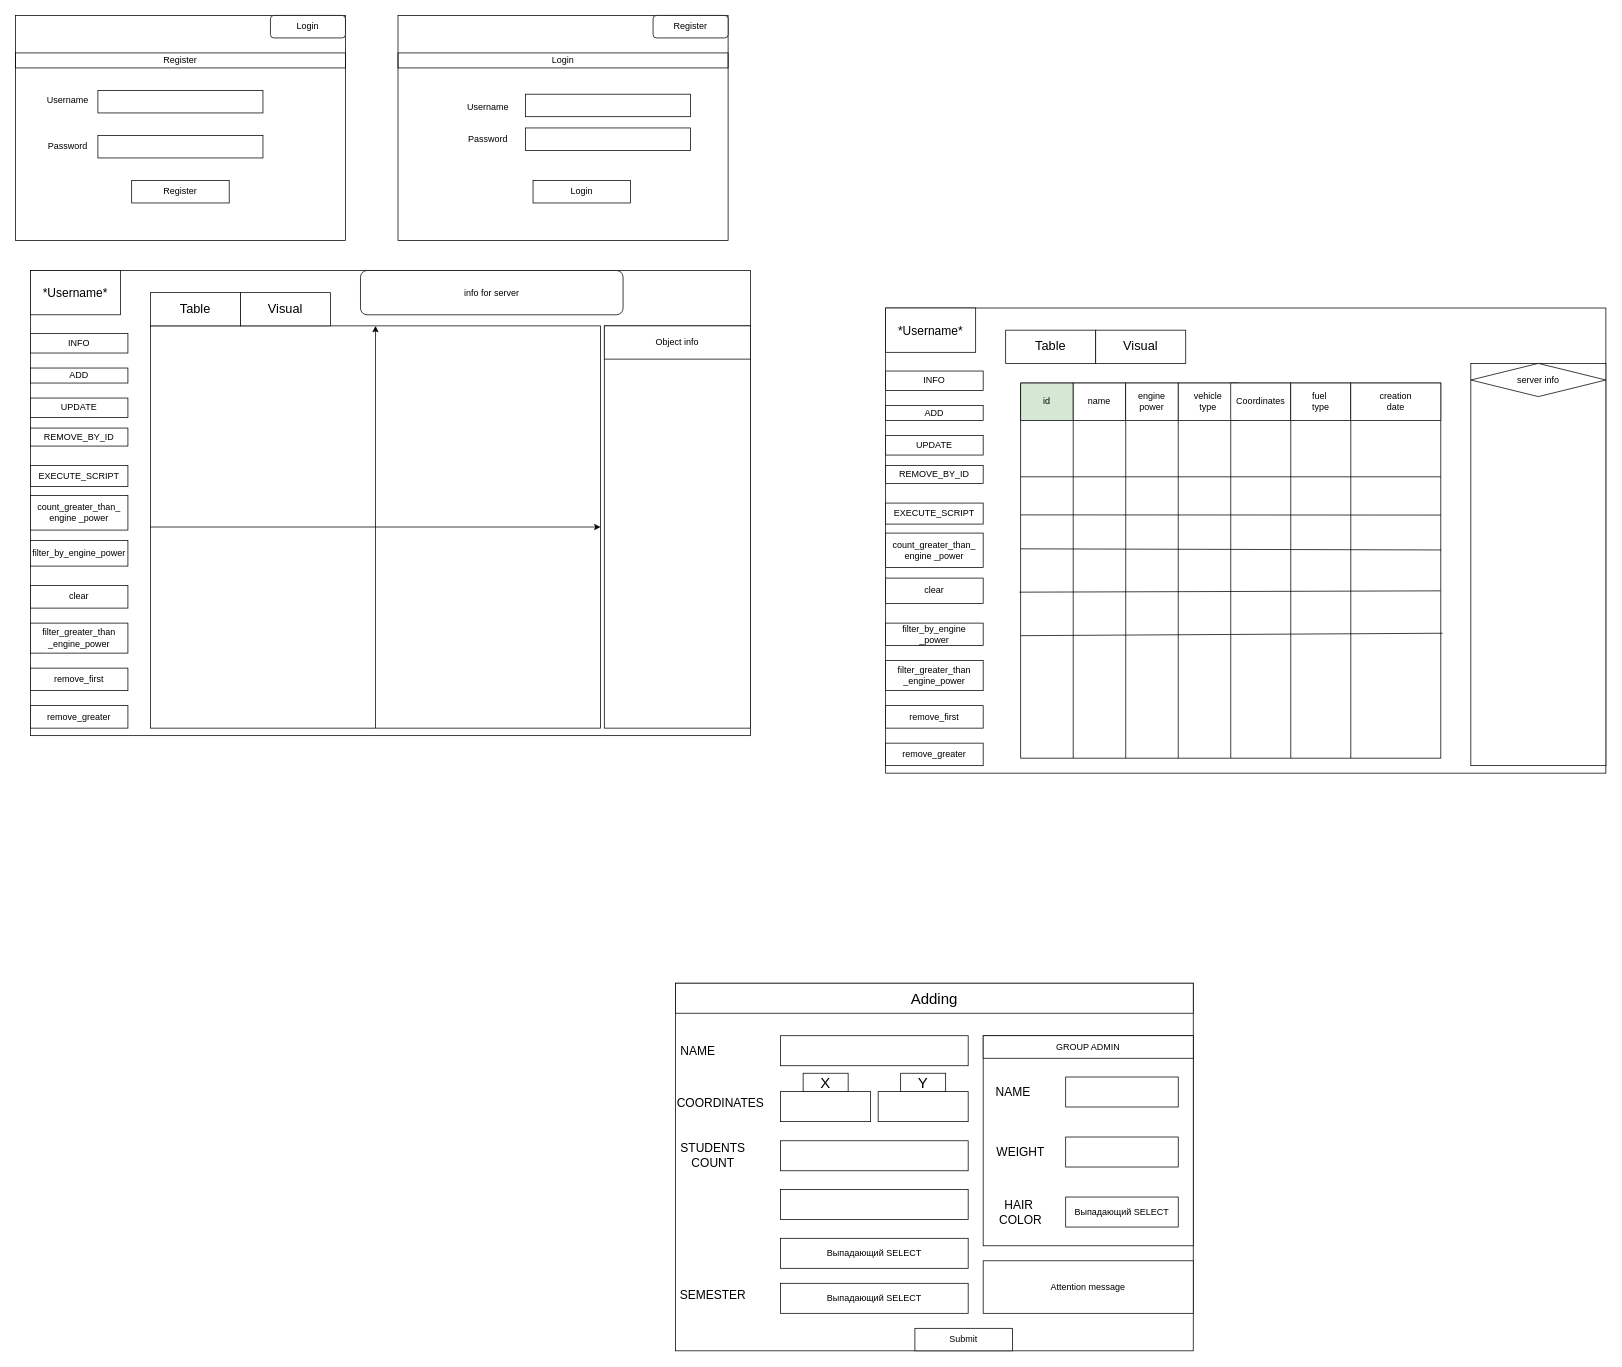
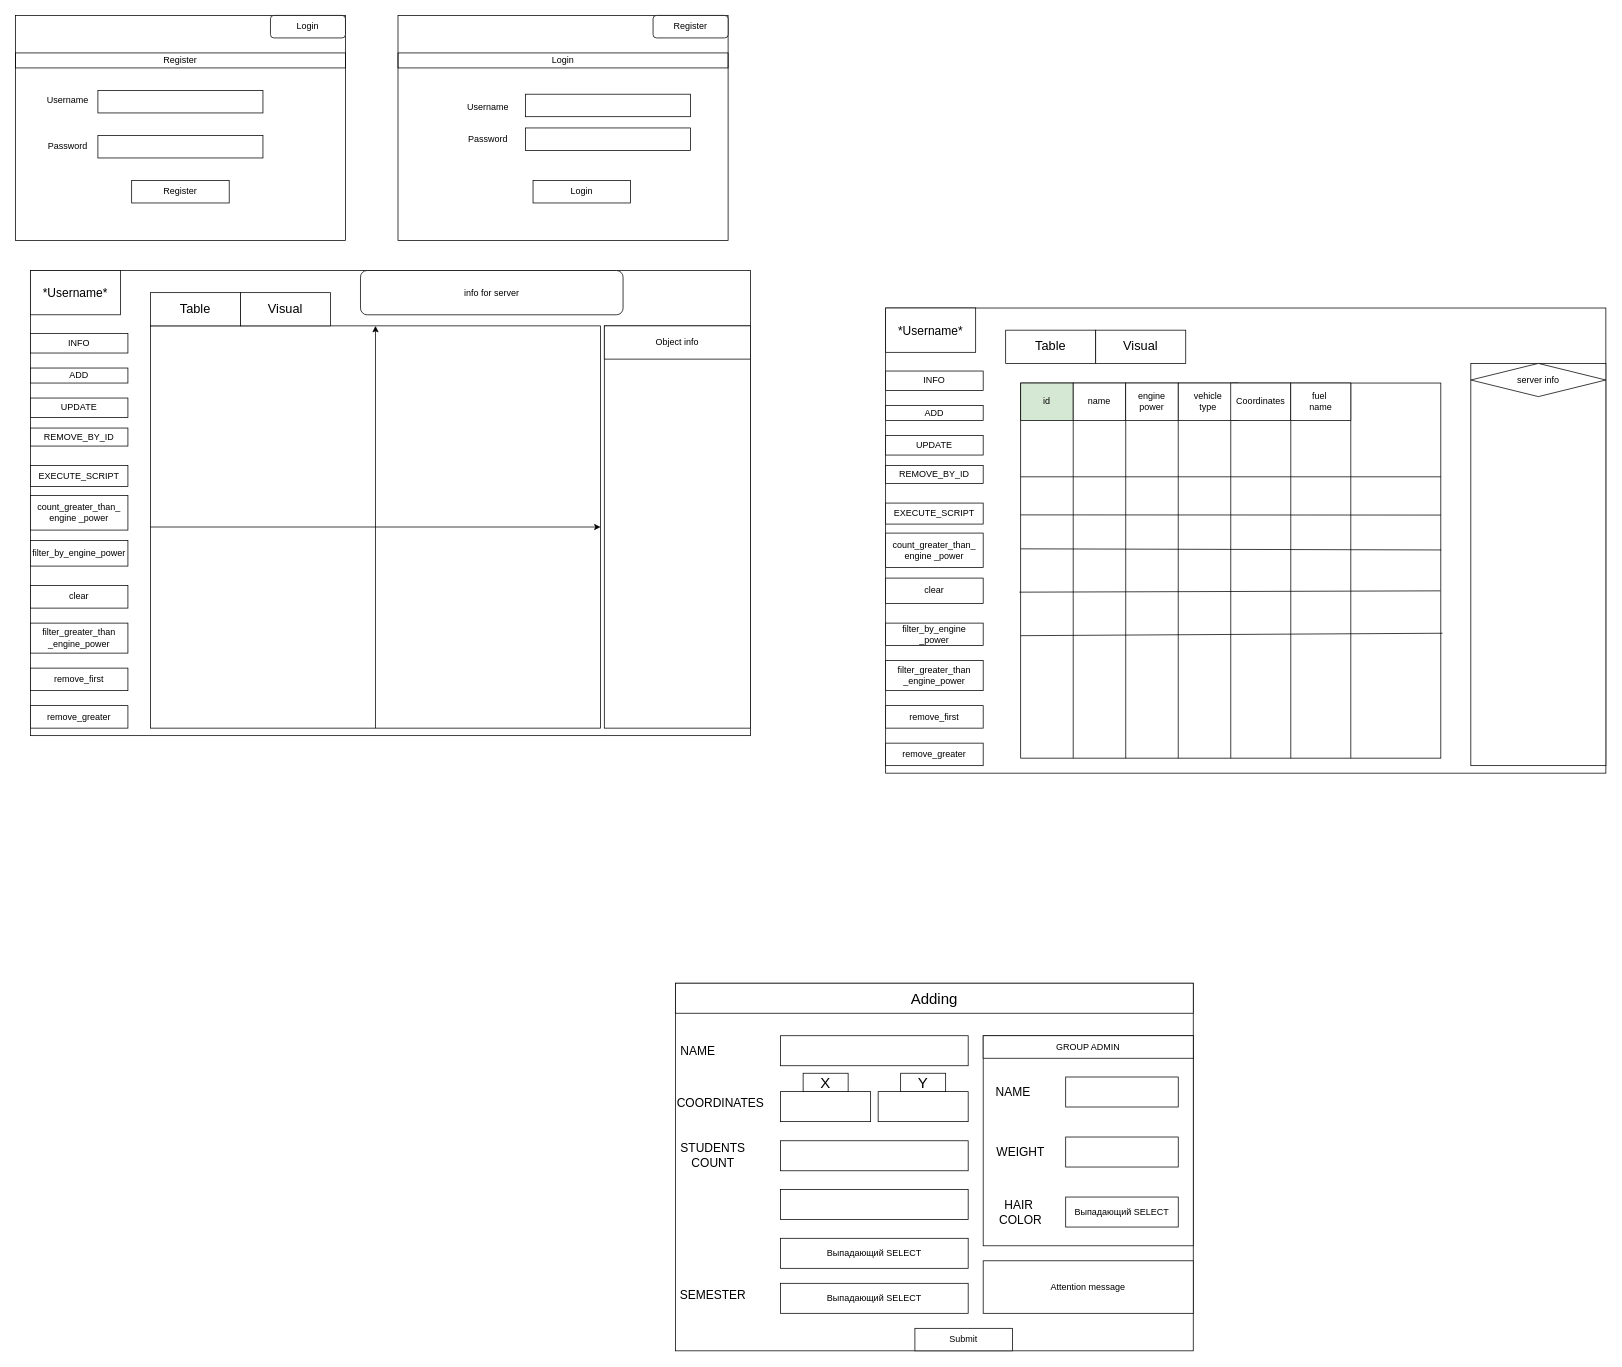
(1320, 402) -> (1320, 402)
(1395, 402) -> none
